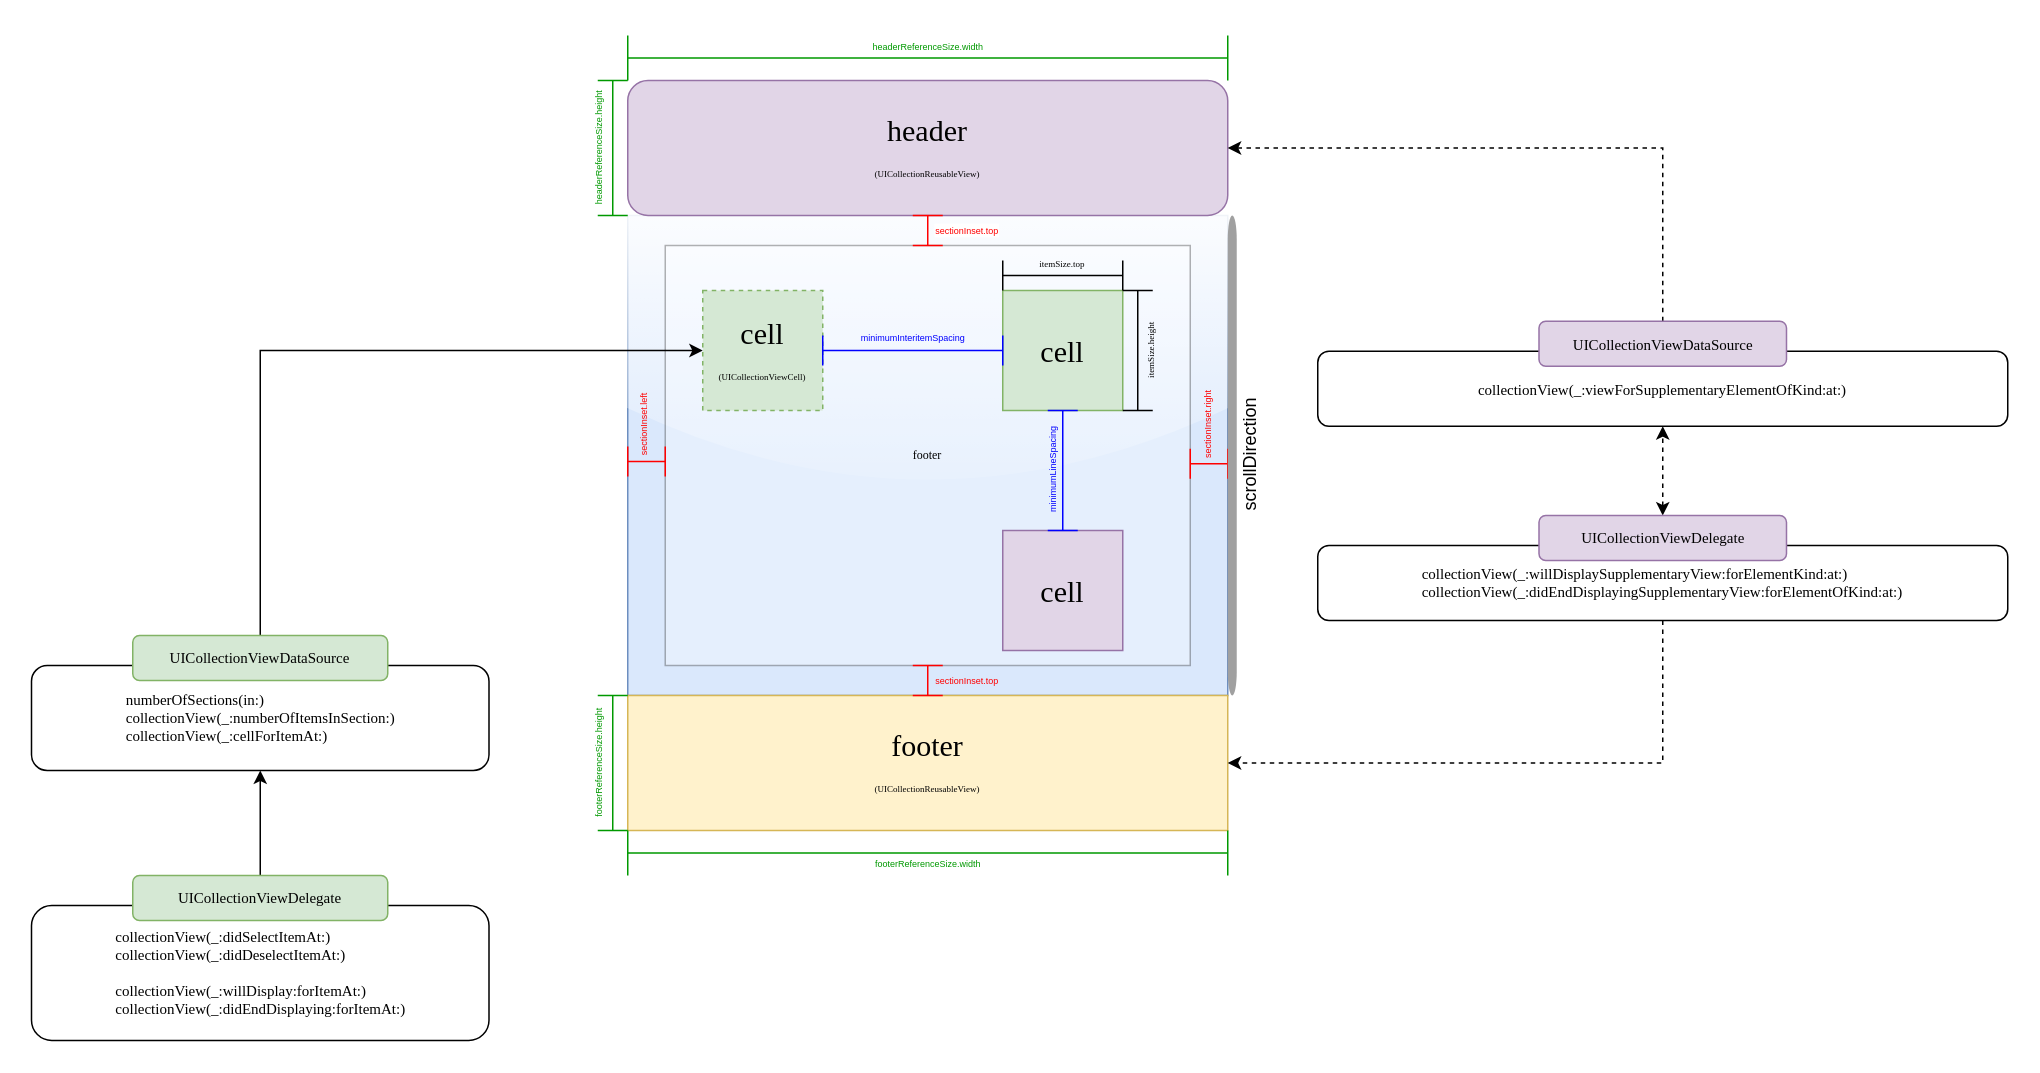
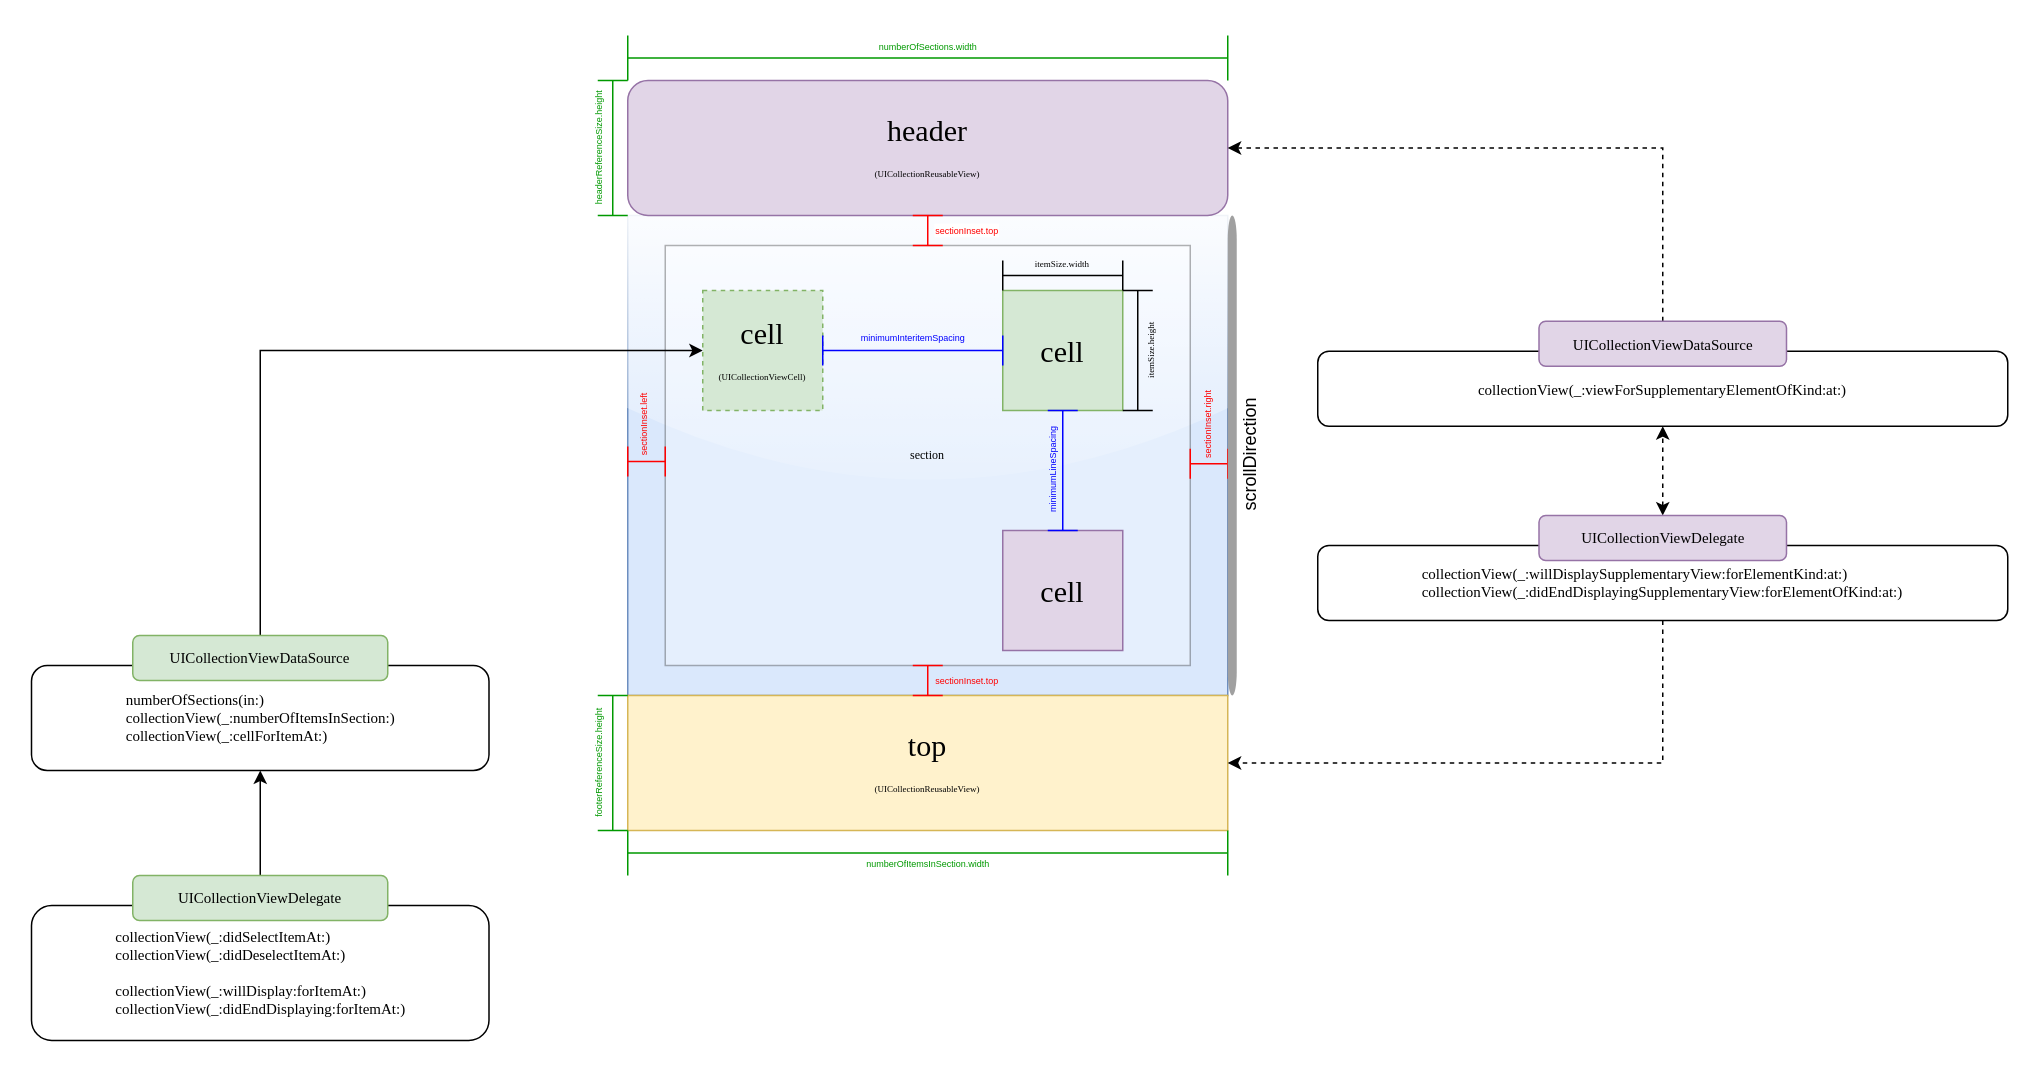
(929, 46) -> (929, 46)
(1063, 263) -> (1063, 263)
(928, 455) -> (928, 455)
(928, 763) -> (928, 763)
(929, 863) -> (929, 863)
